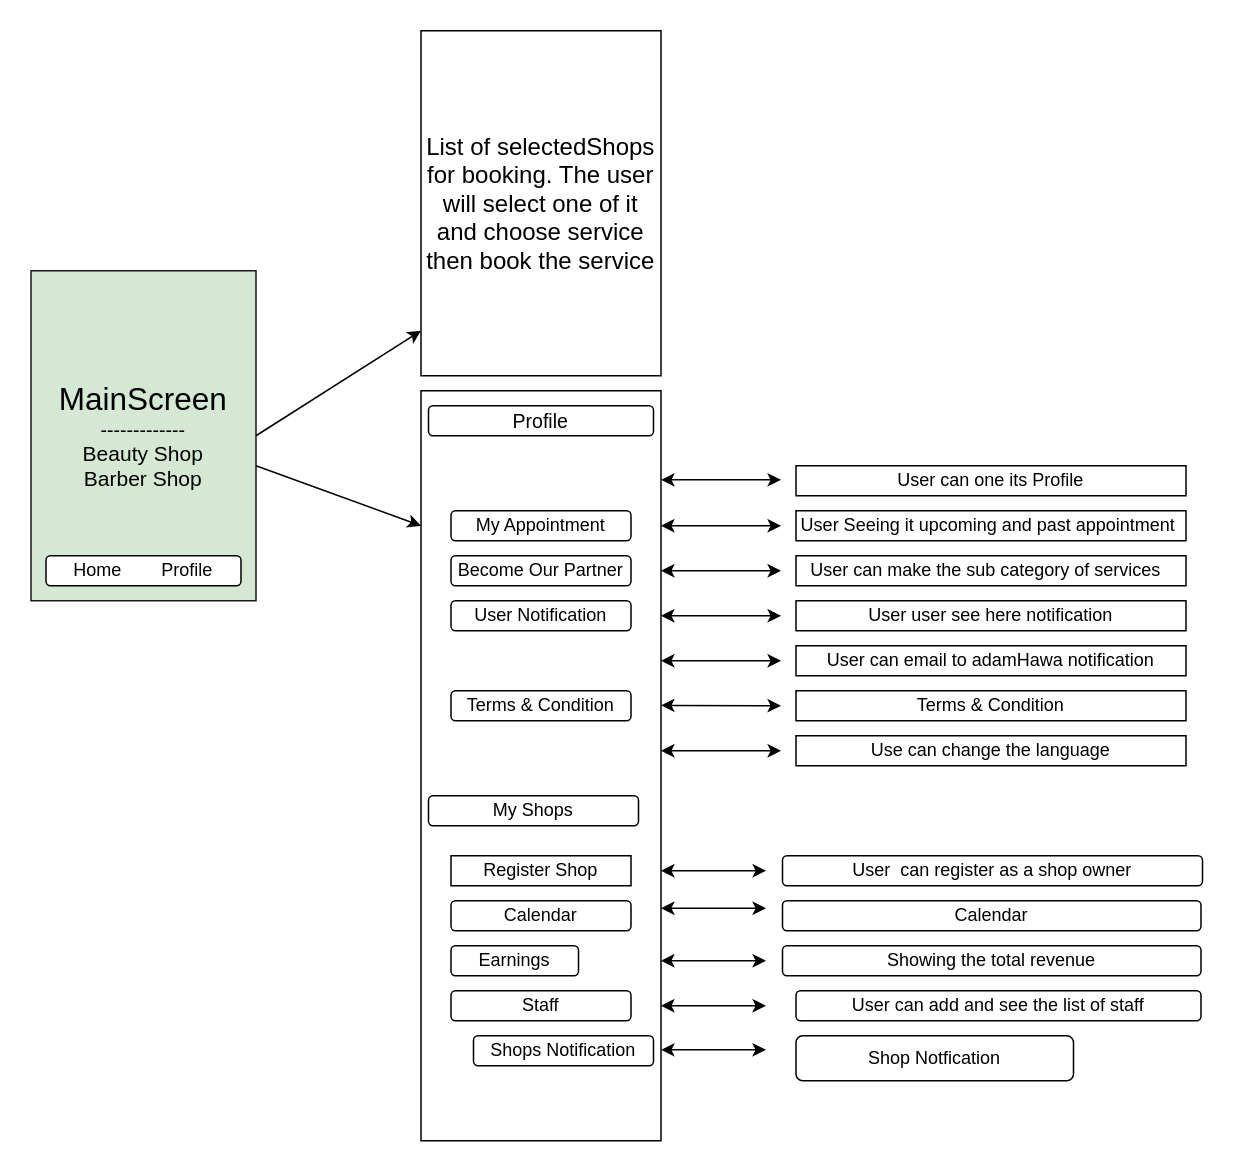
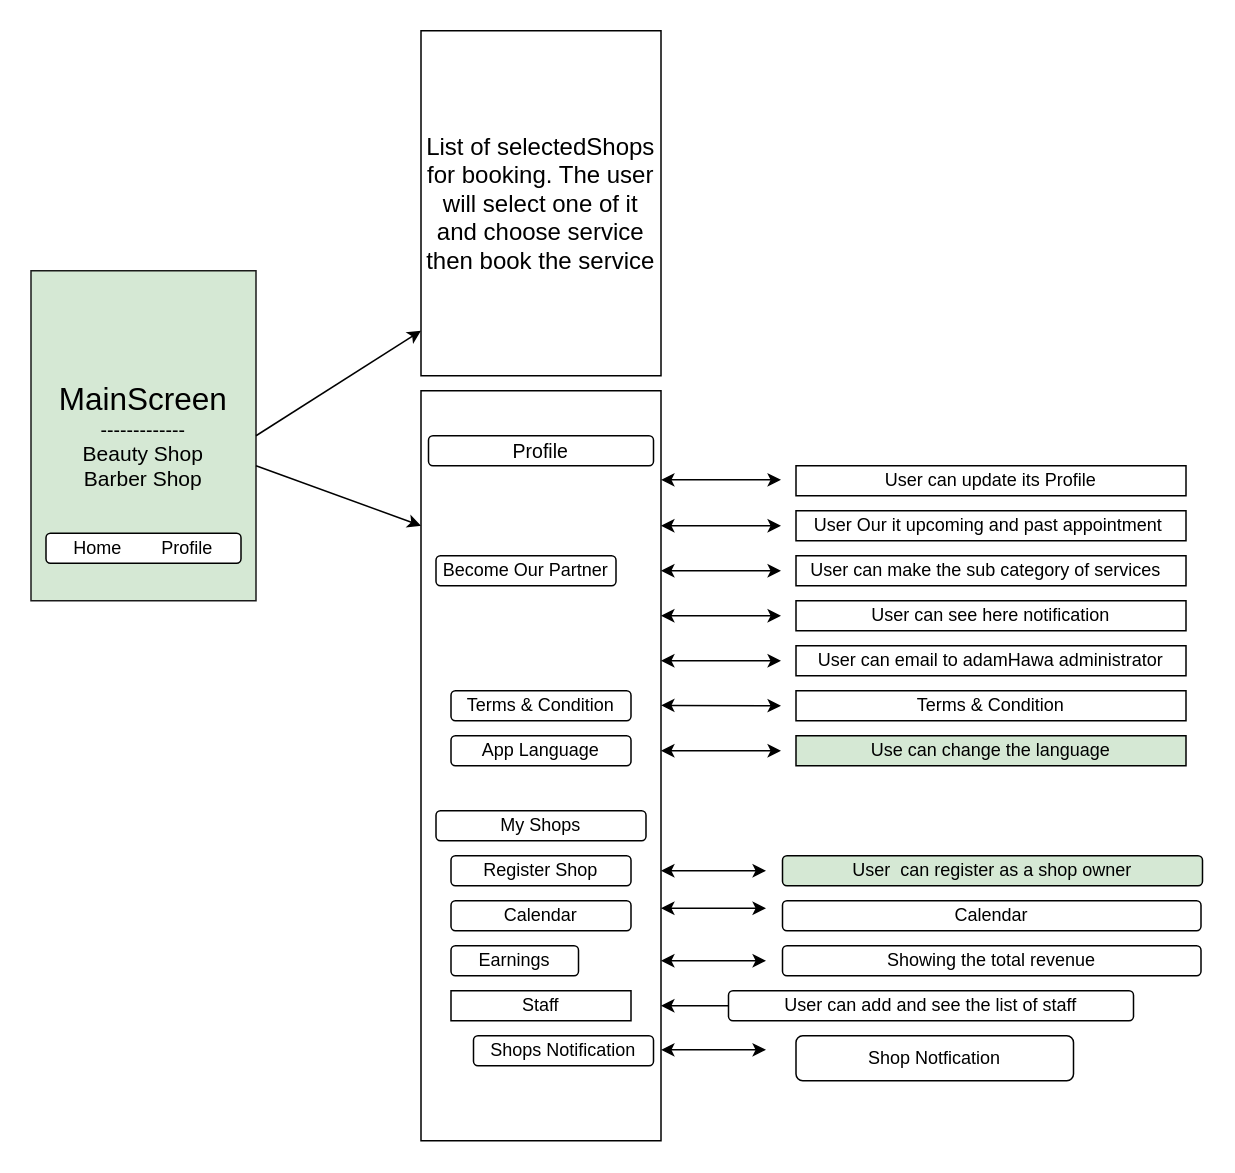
(541, 421) -> (541, 451)
(991, 481) -> (991, 481)
(541, 526) -> none
(991, 526) -> (991, 526)
(143, 571) -> (143, 548)
(541, 571) -> (526, 571)
(541, 616) -> none
(991, 616) -> (991, 616)
(991, 661) -> (991, 661)
none -> (541, 751)
(991, 751) -> (991, 751)
(533, 811) -> (541, 826)
(541, 871) -> (541, 871)
(992, 871) -> (992, 871)
(541, 1006) -> (541, 1006)
(998, 1006) -> (931, 1006)
